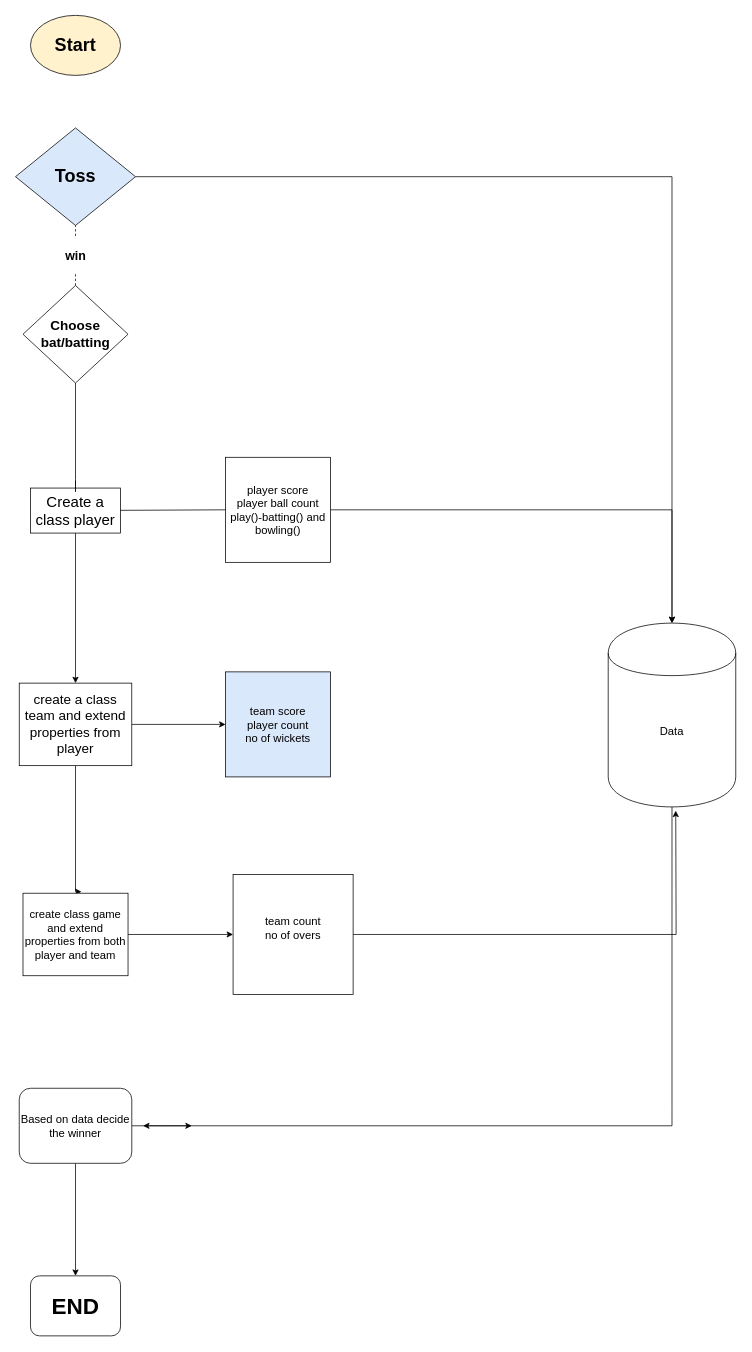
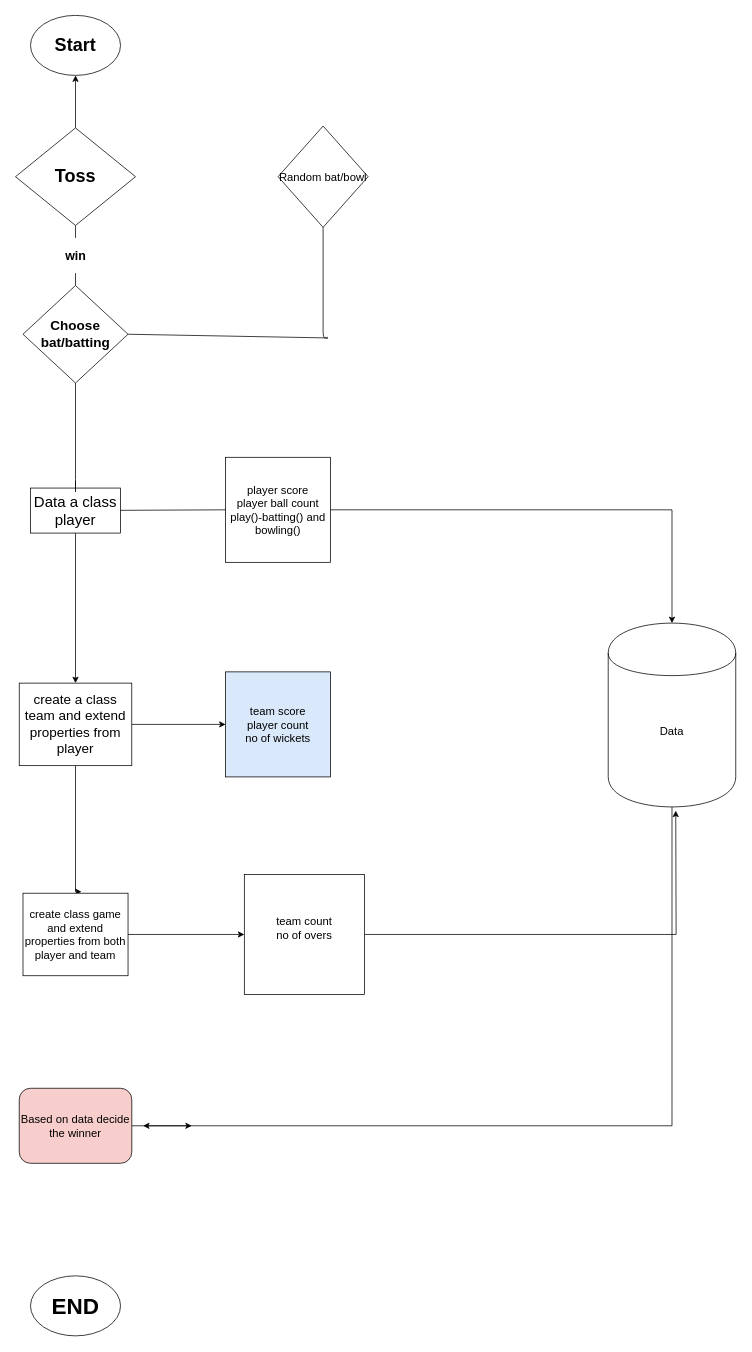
(75, 45) -> (75, 45)
(75, 177) -> (75, 177)
none -> (323, 177)
(404, 177) -> (75, 105)
(75, 232) -> (75, 232)
none -> (287, 337)
(75, 510) -> (75, 510)
(293, 934) -> (304, 934)
(75, 1125) -> (75, 1125)
(75, 1216) -> none
(75, 1305) -> (75, 1305)
